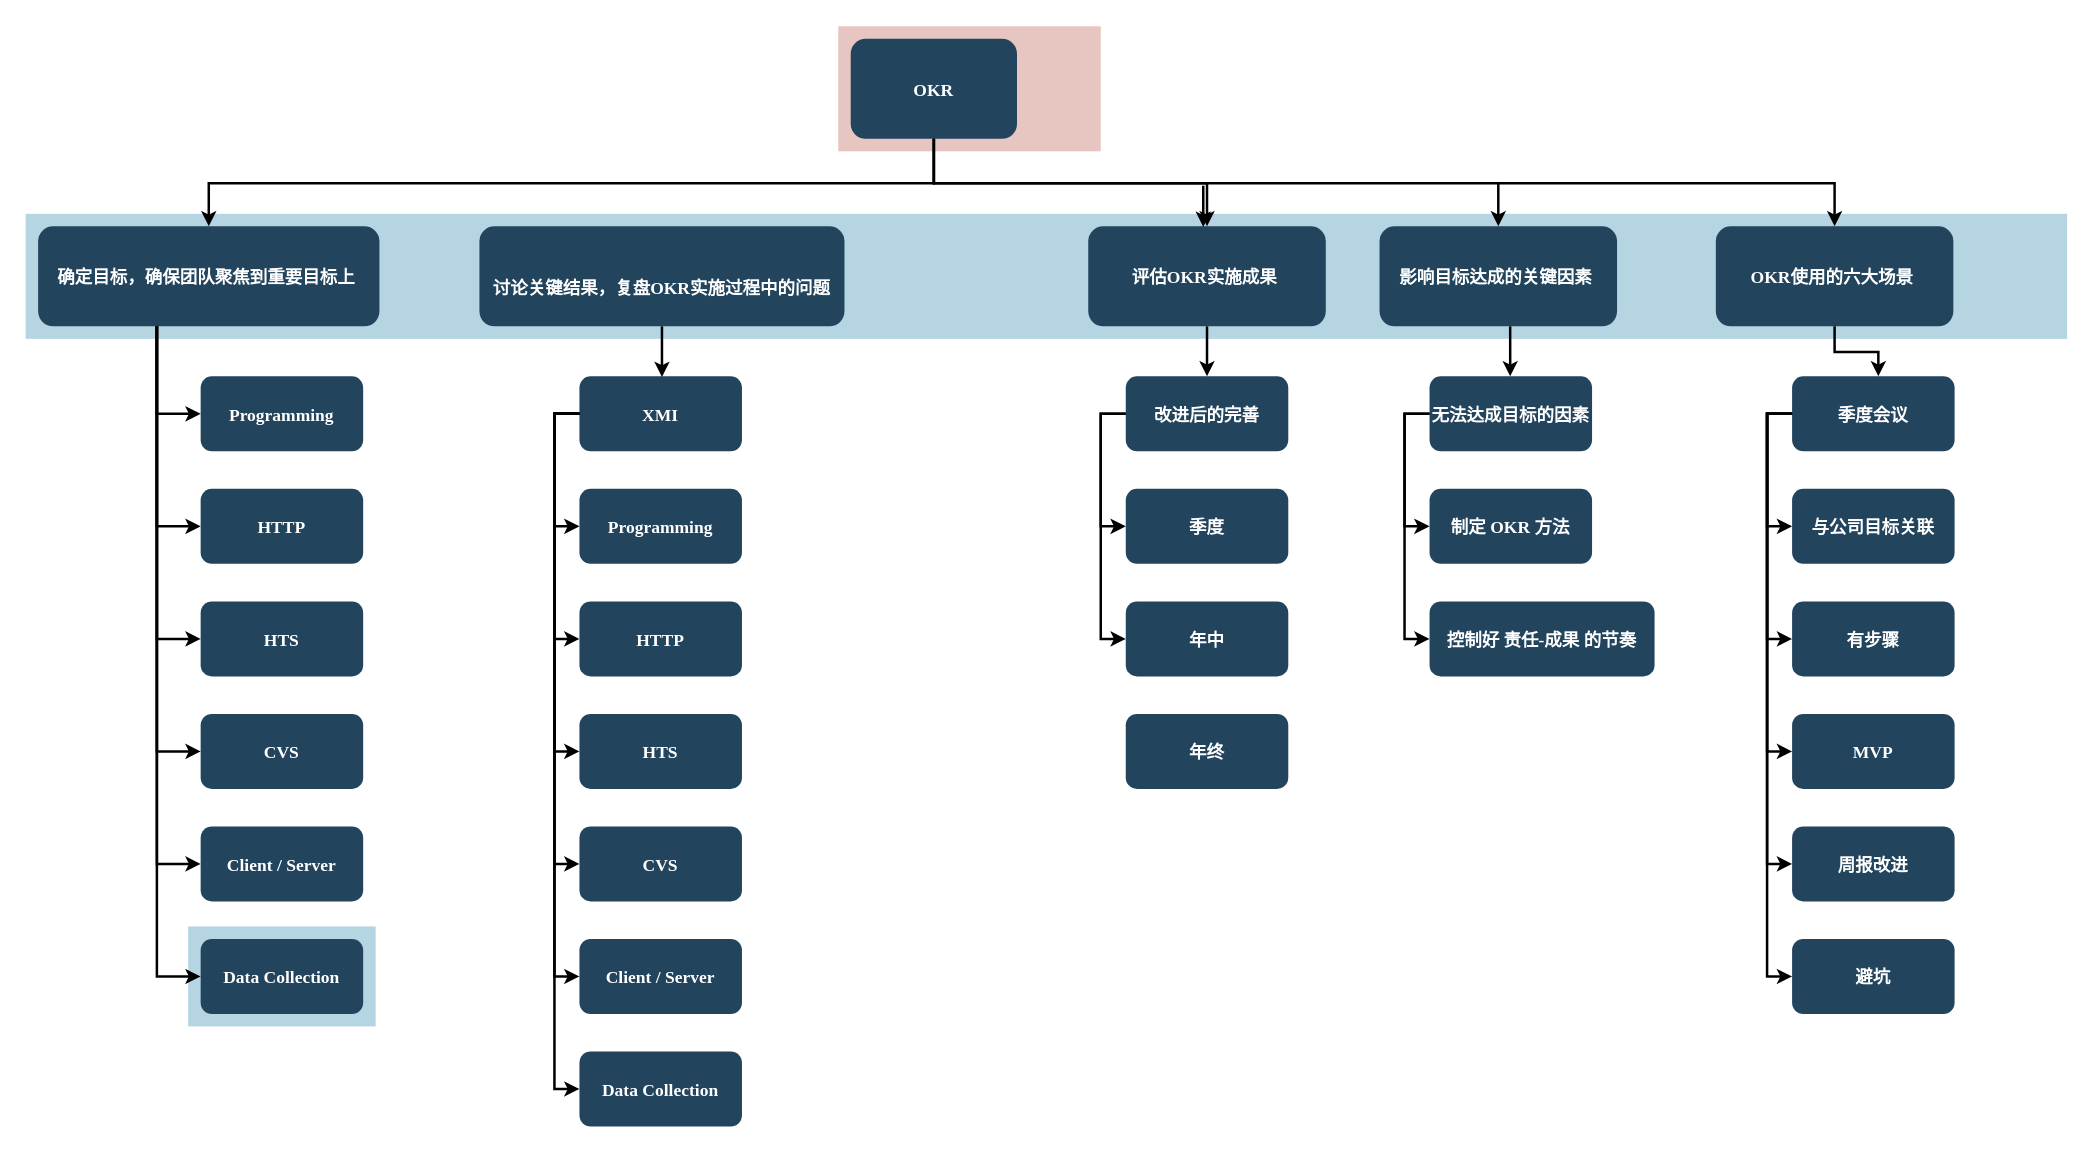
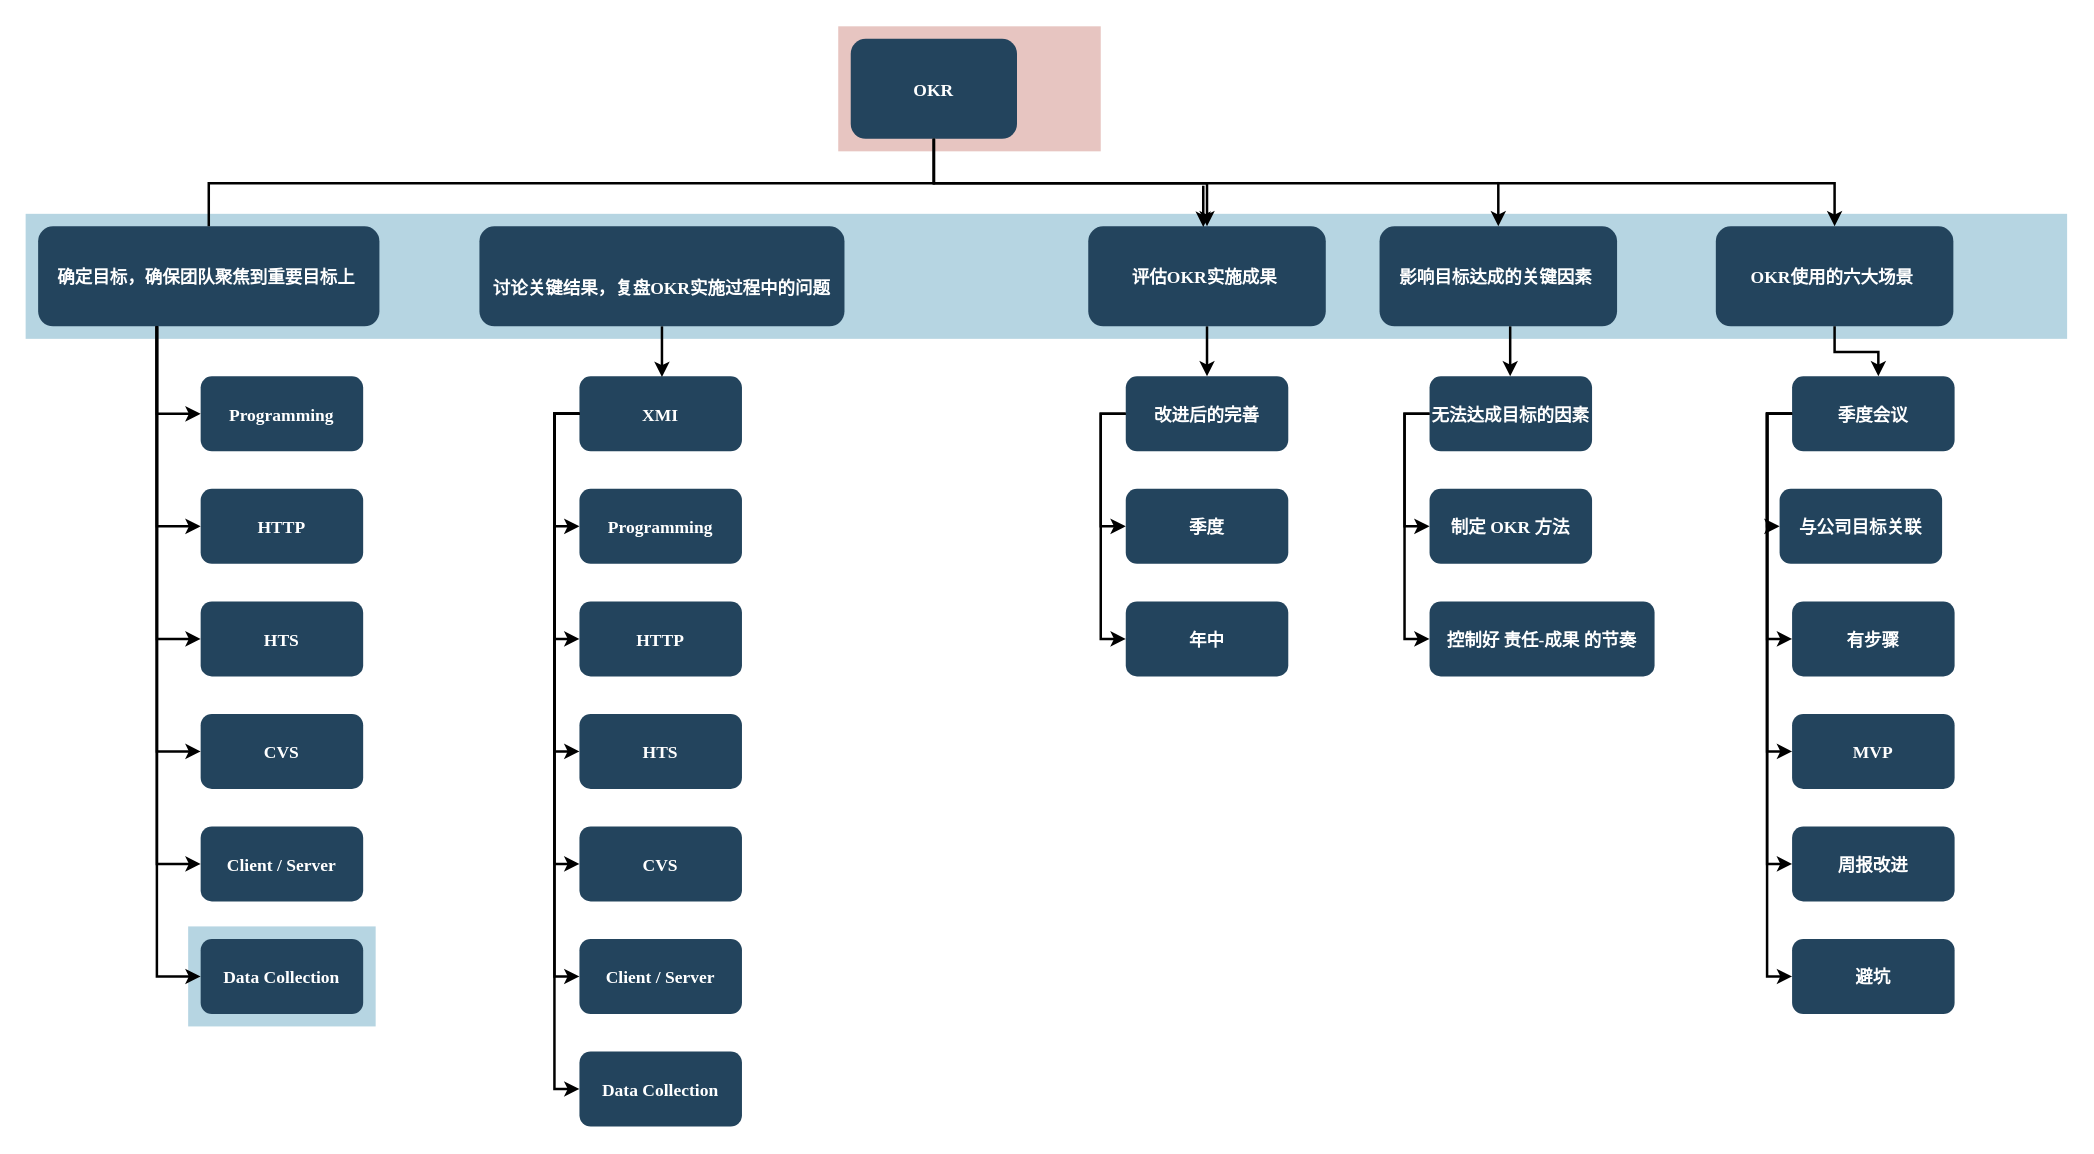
(209, 213) -> (209, 218)
(1873, 526) -> (1861, 526)
(1207, 751) -> none
